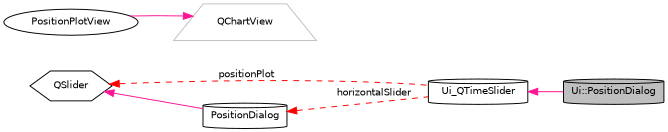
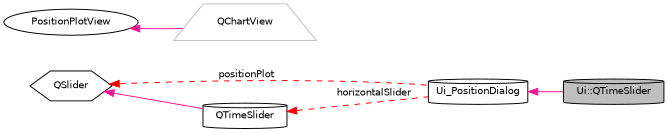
(157, 16) -> (162, 29)
(478, 92) -> (478, 92)
(614, 92) -> (614, 92)
(245, 116) -> (245, 116)
